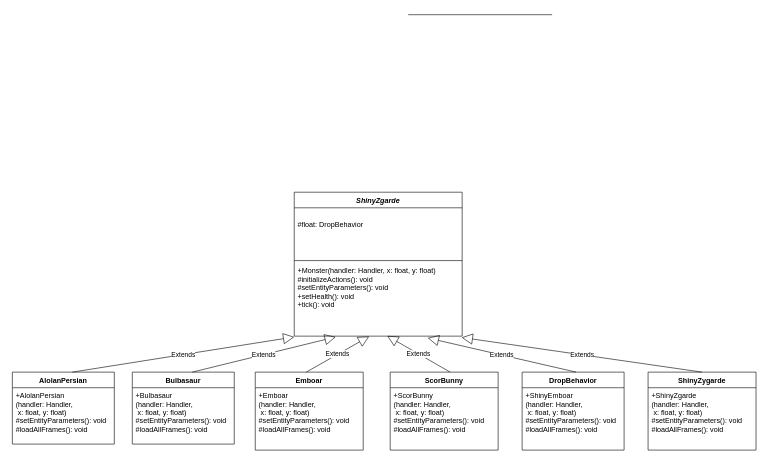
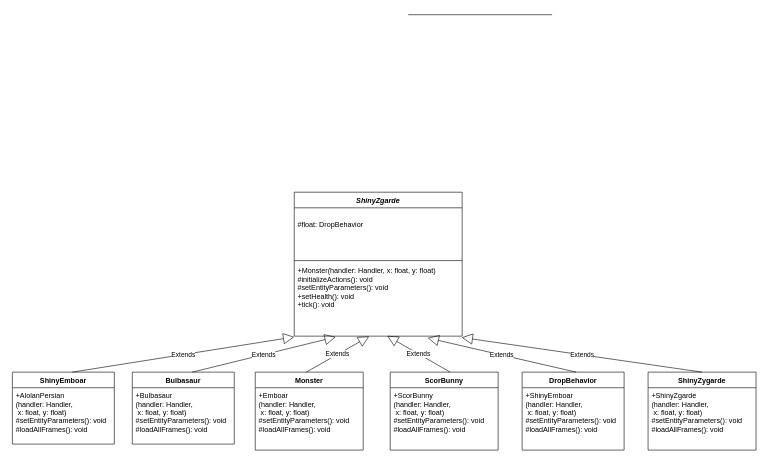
(63, 380) -> (63, 380)
(309, 380) -> (309, 380)
